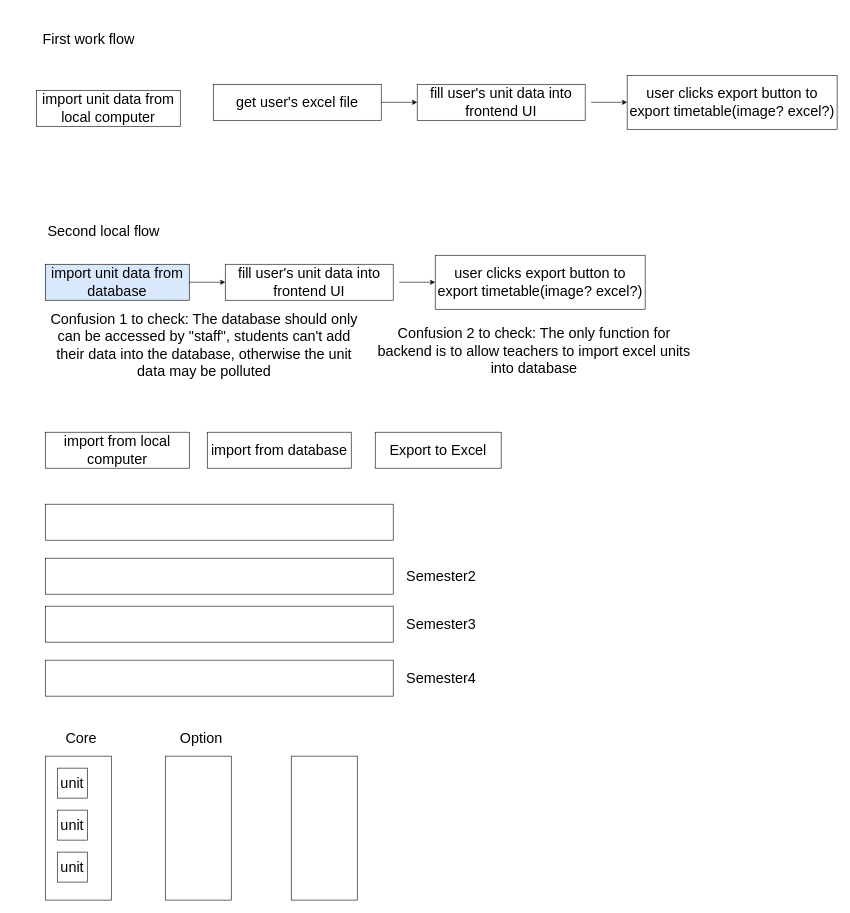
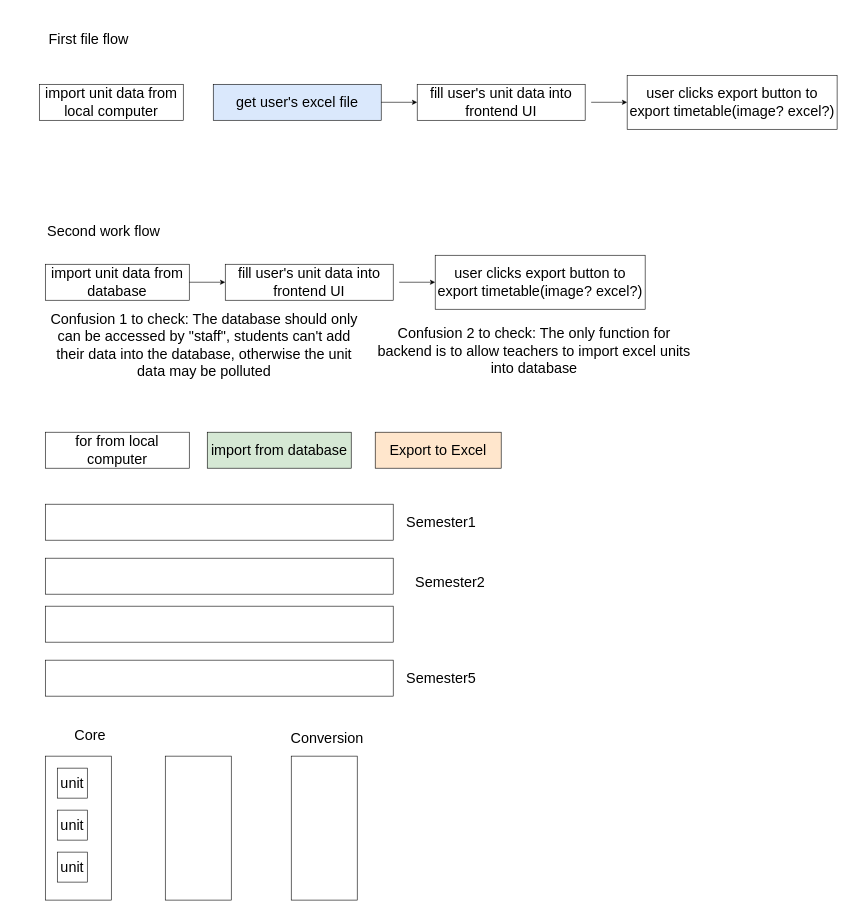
(89, 39) -> (89, 39)
(297, 102) -> (297, 102)
(108, 108) -> (111, 102)
(104, 231) -> (104, 231)
(117, 282) -> (117, 282)
(117, 450) -> (117, 450)
(279, 450) -> (279, 450)
(438, 450) -> (438, 450)
none -> (441, 522)
(441, 576) -> (450, 582)
(441, 624) -> none
(441, 678) -> (441, 678)
(81, 738) -> (90, 735)
(201, 738) -> none
none -> (327, 738)
